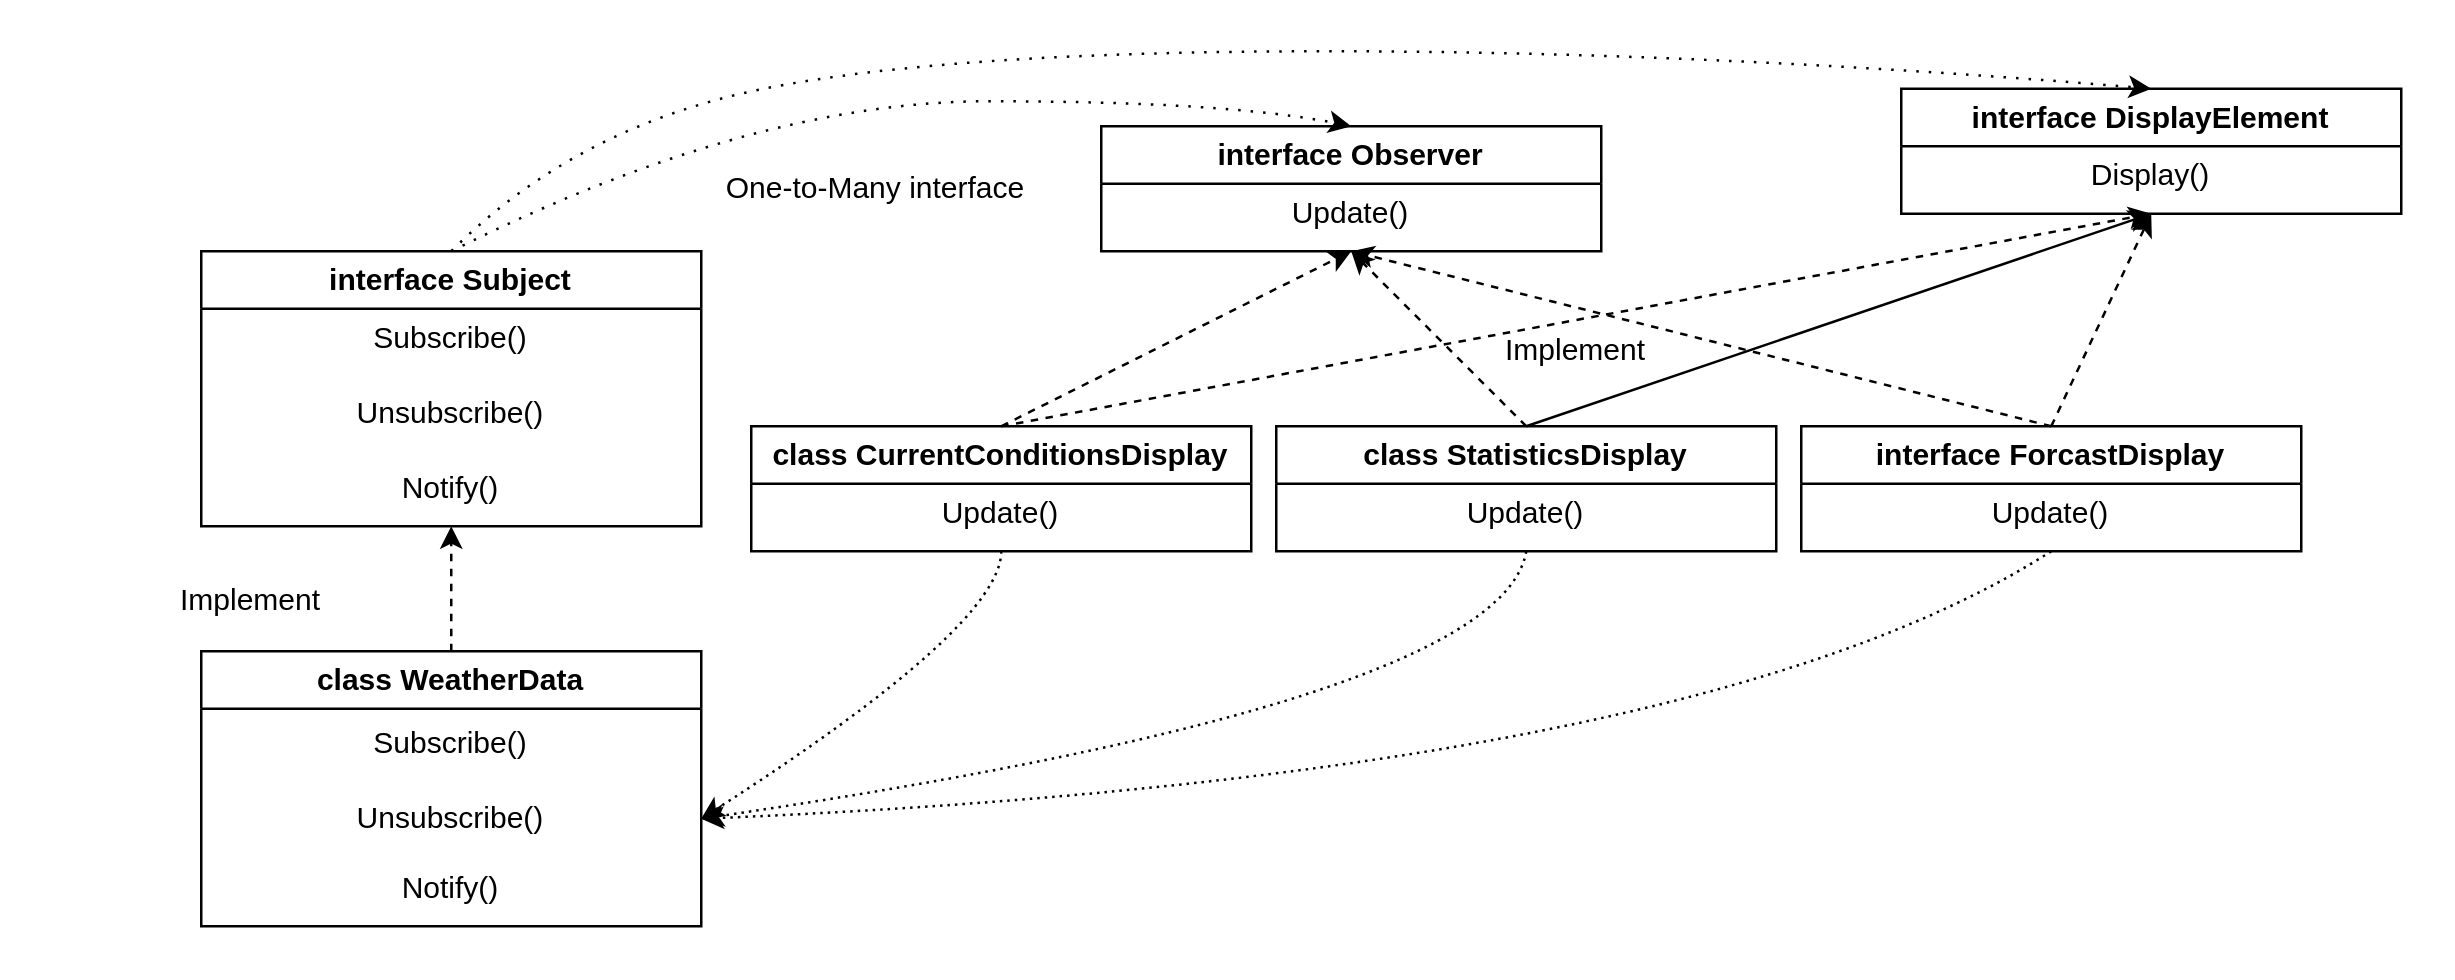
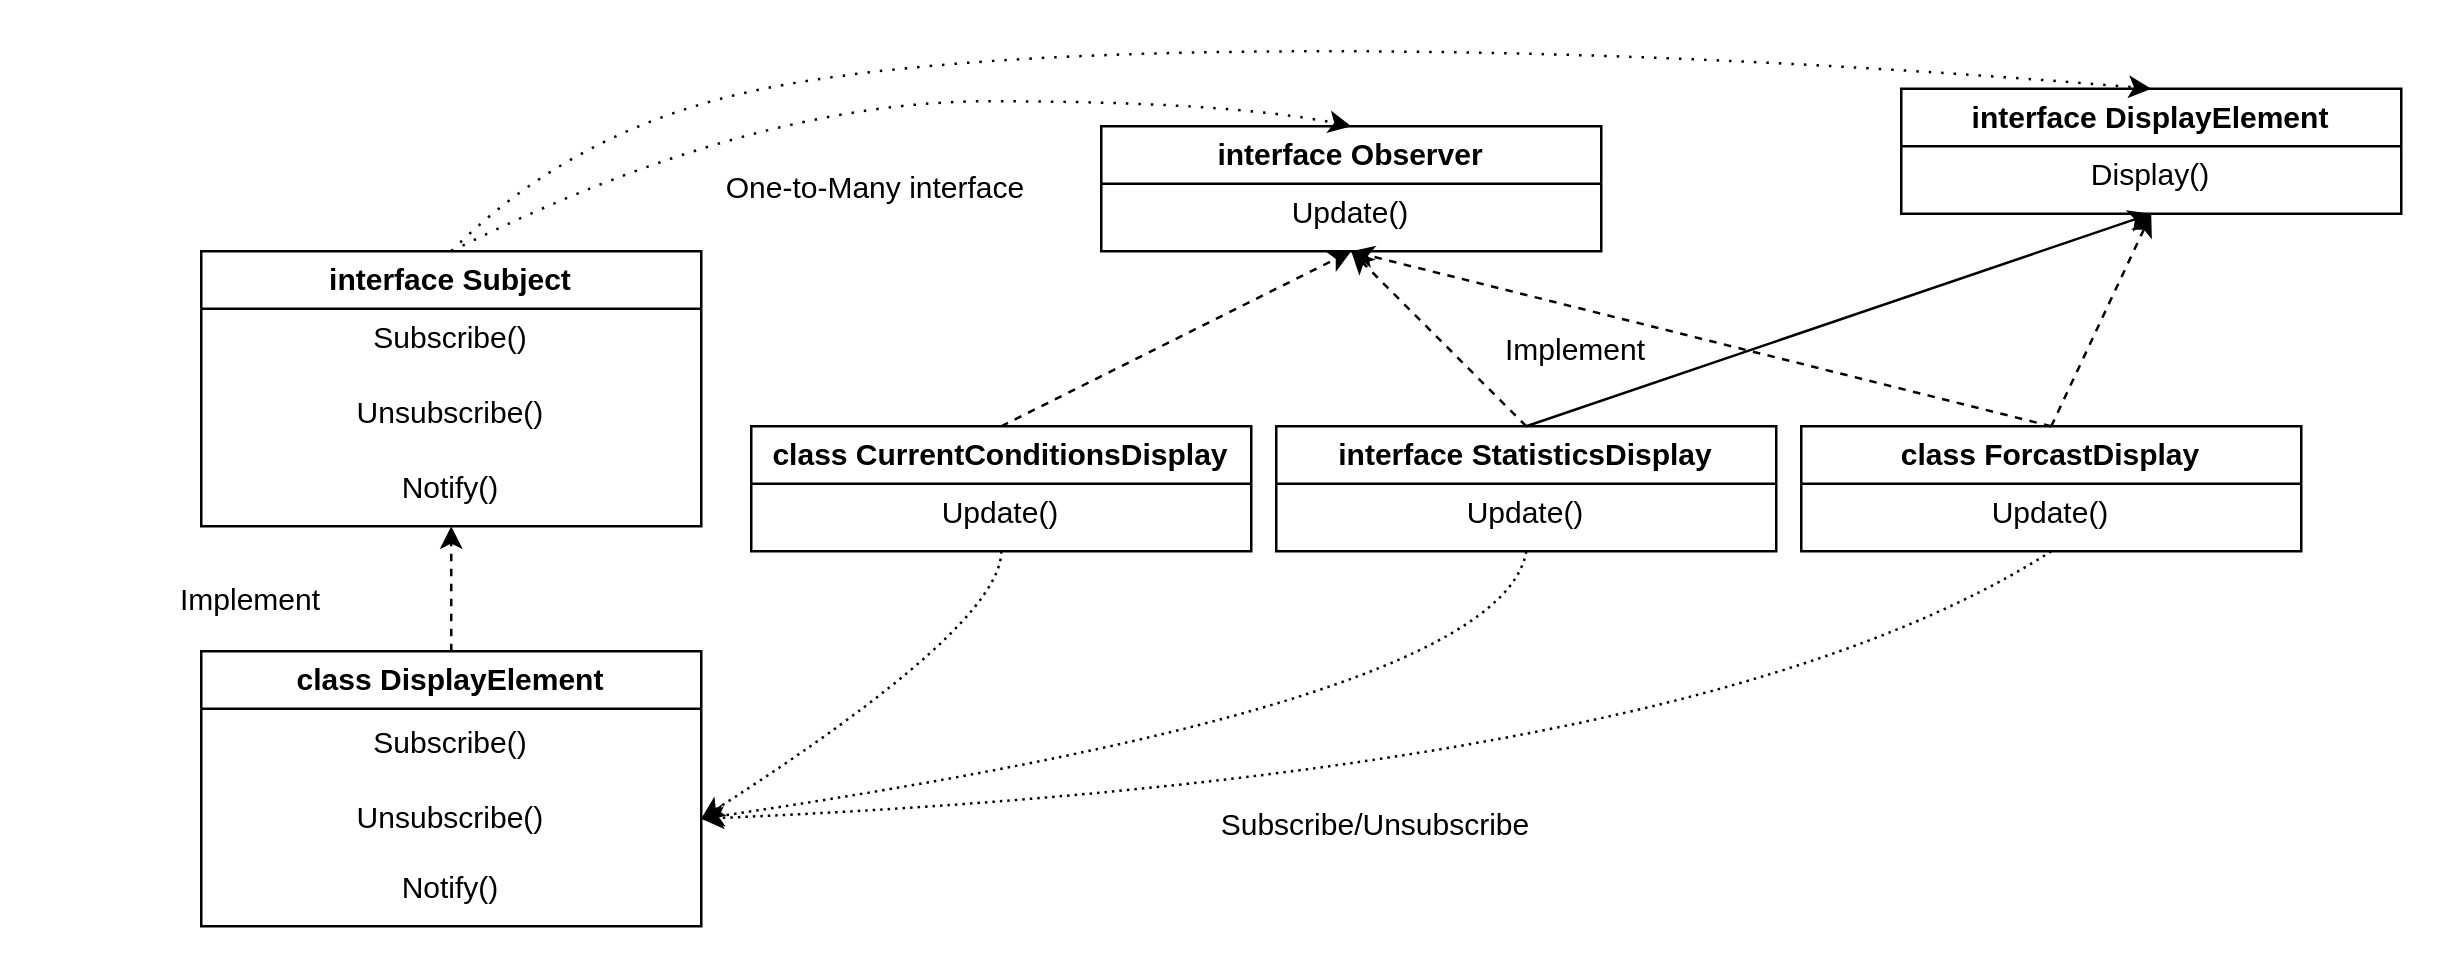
(1870, 266) -> none
(1526, 456) -> (1526, 456)
(2051, 456) -> (2051, 456)
(451, 681) -> (451, 681)
none -> (1376, 826)
